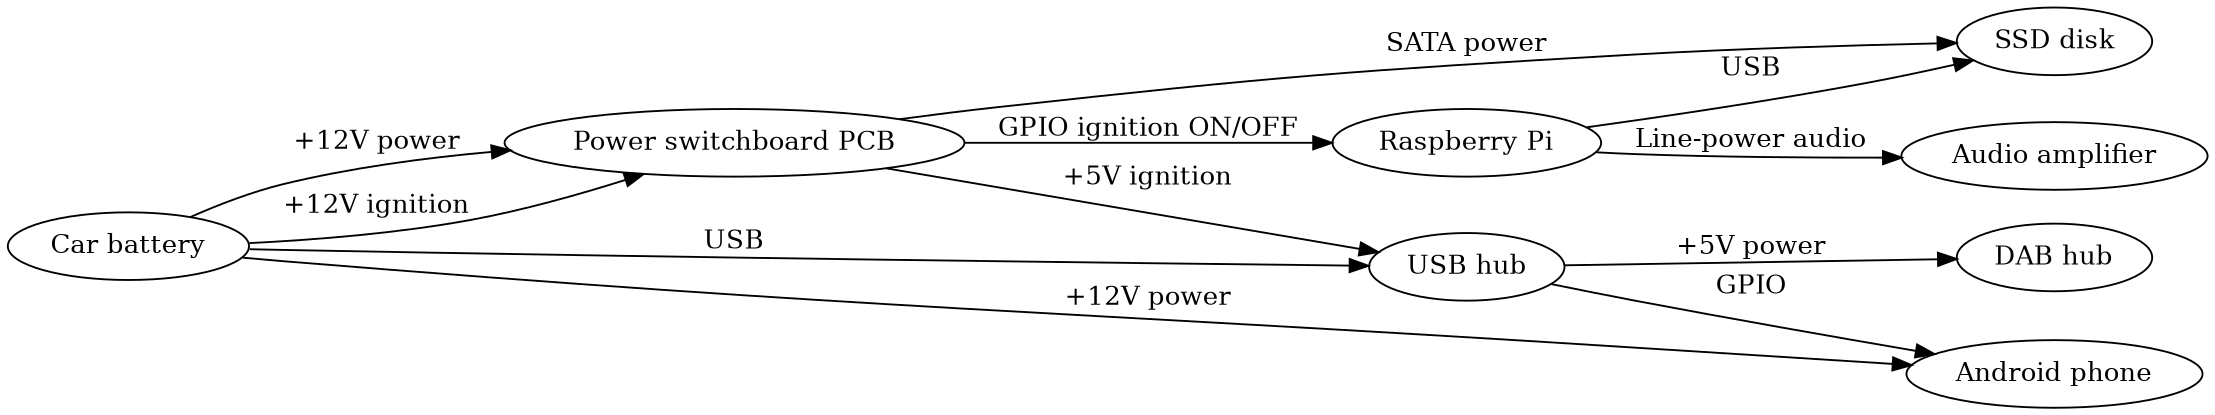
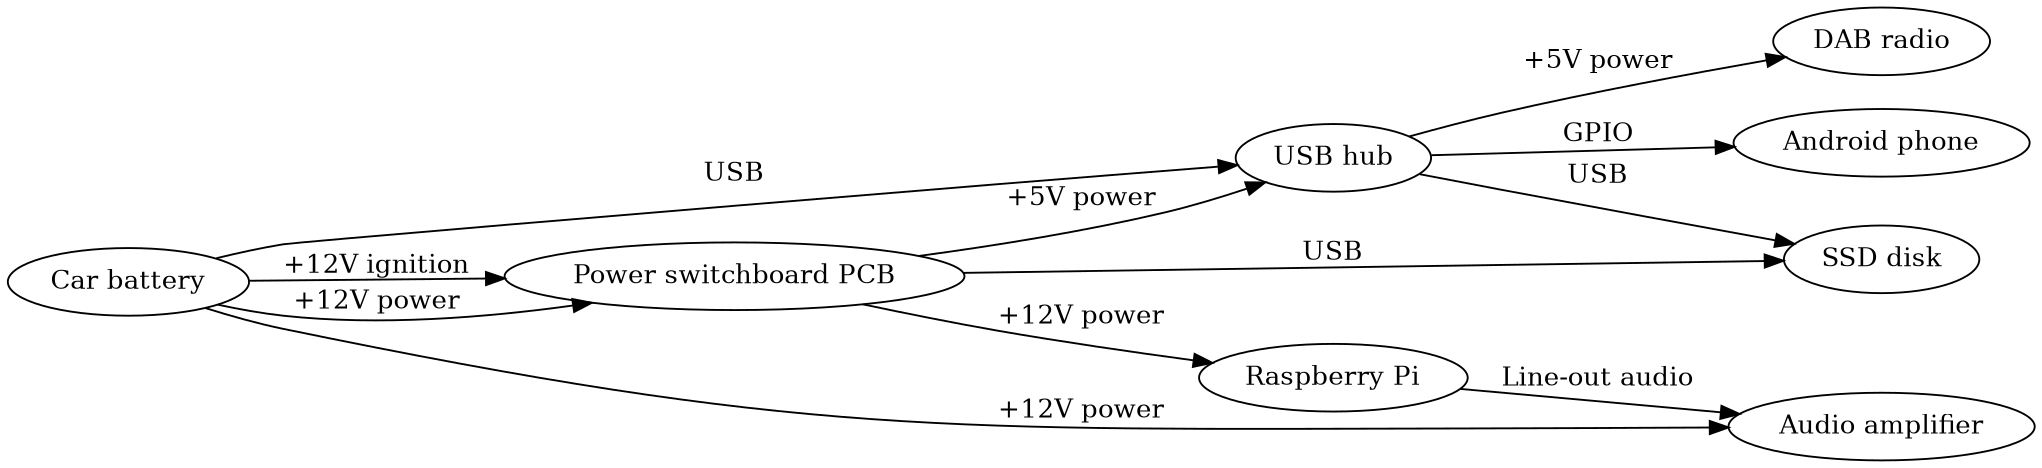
(1467, 44) -> (1333, 253)
(1771, 100) -> (1598, 208)
(1148, 129) -> (1082, 317)
(1751, 140) -> (1598, 379)
(1148, 178) -> (1082, 198)
(2054, 257) -> (1882, 41)
(1068, 314) -> (953, 423)
